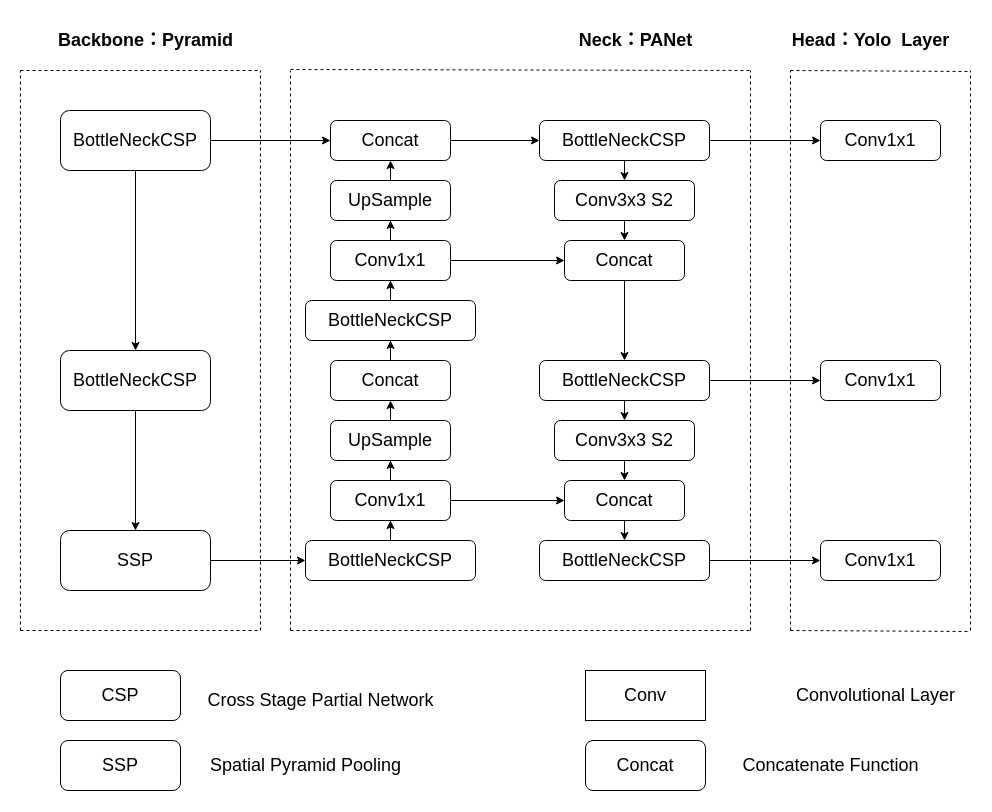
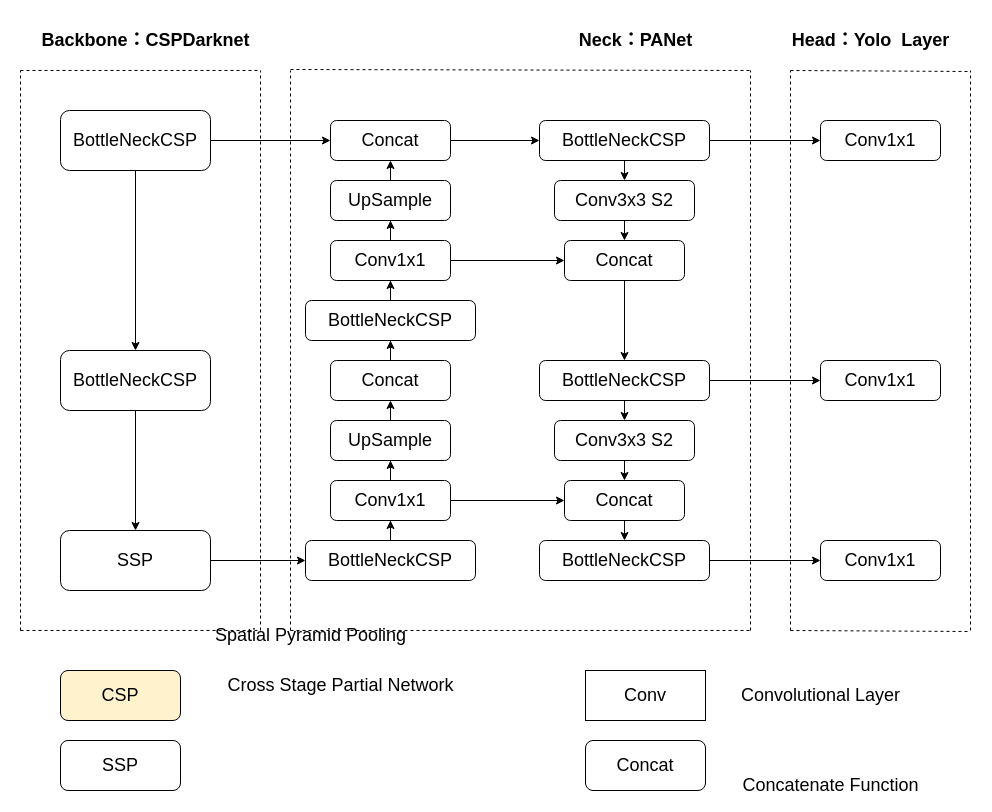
(146, 41) -> (146, 41)
(121, 696) -> (121, 696)
(876, 696) -> (821, 696)
(321, 701) -> (341, 686)
(306, 766) -> (311, 636)
(831, 766) -> (831, 786)
